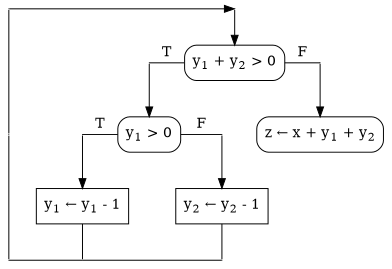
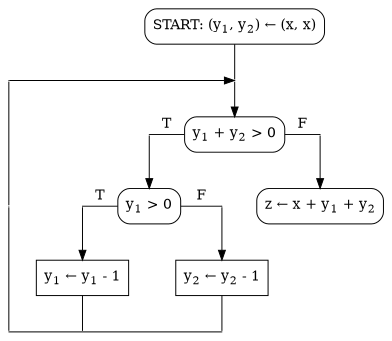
none -> (235, 27)
